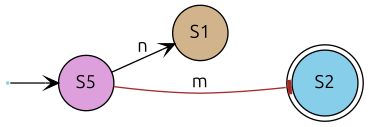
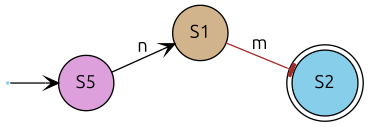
(199, 93) -> (257, 56)
